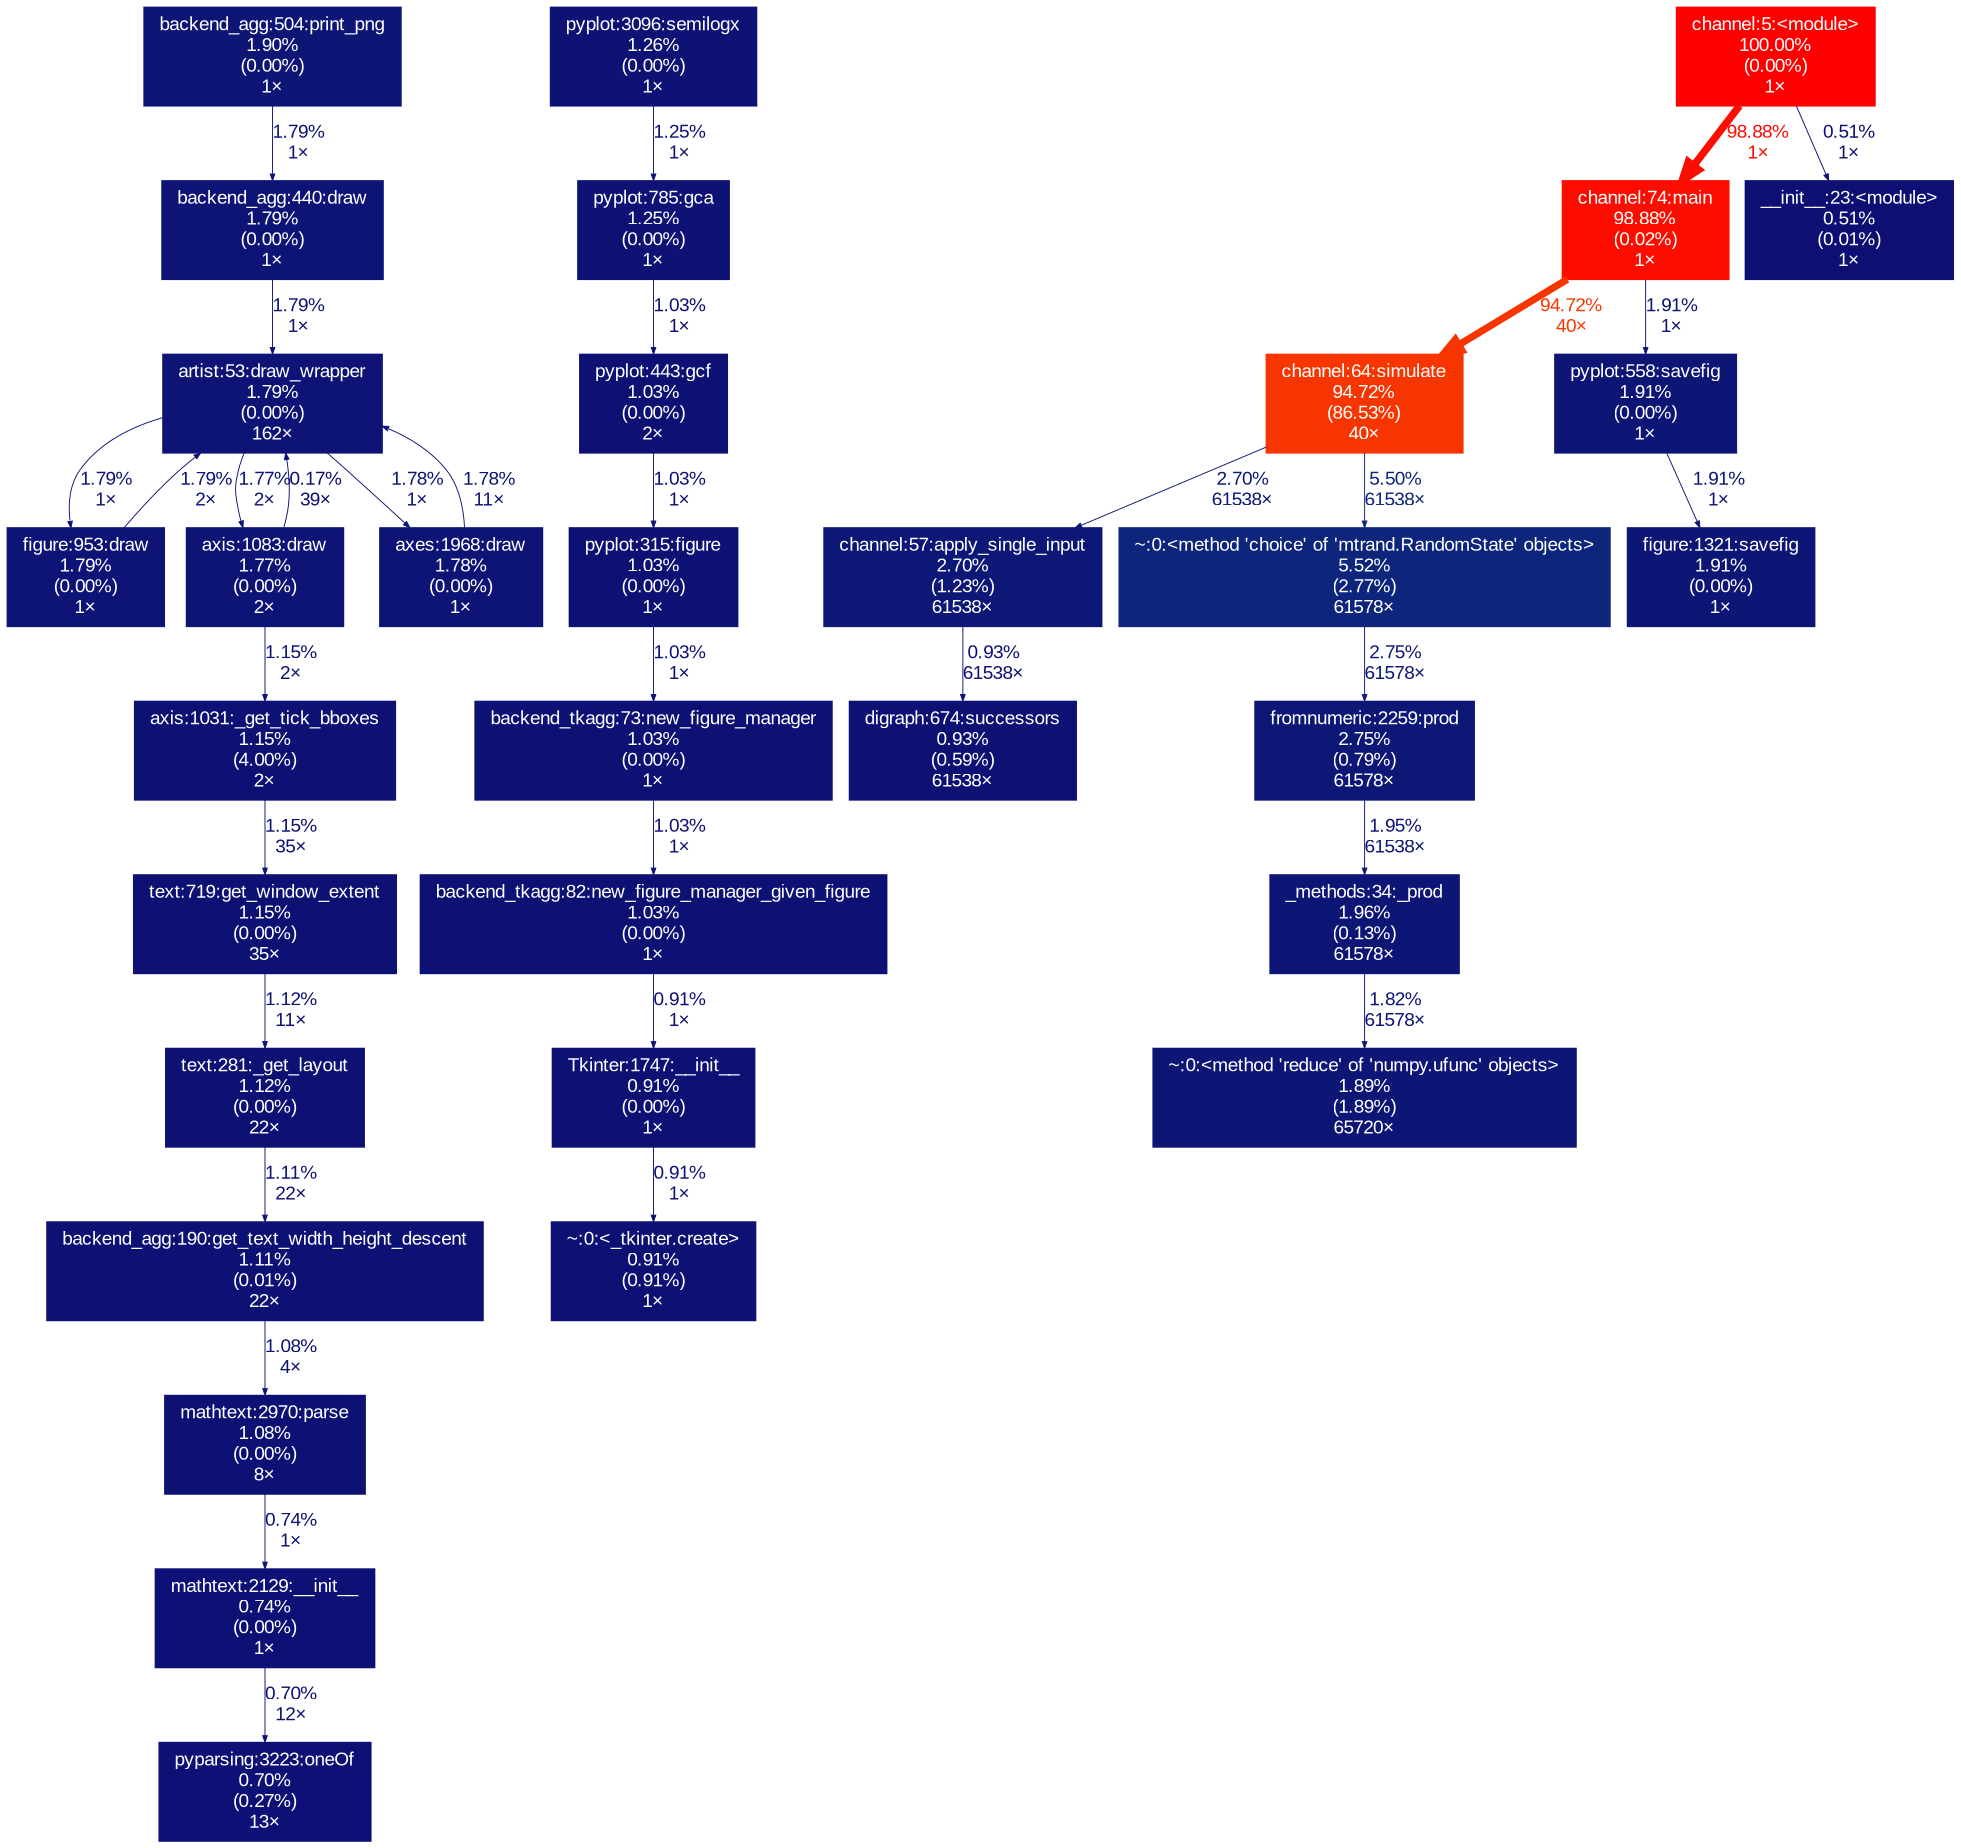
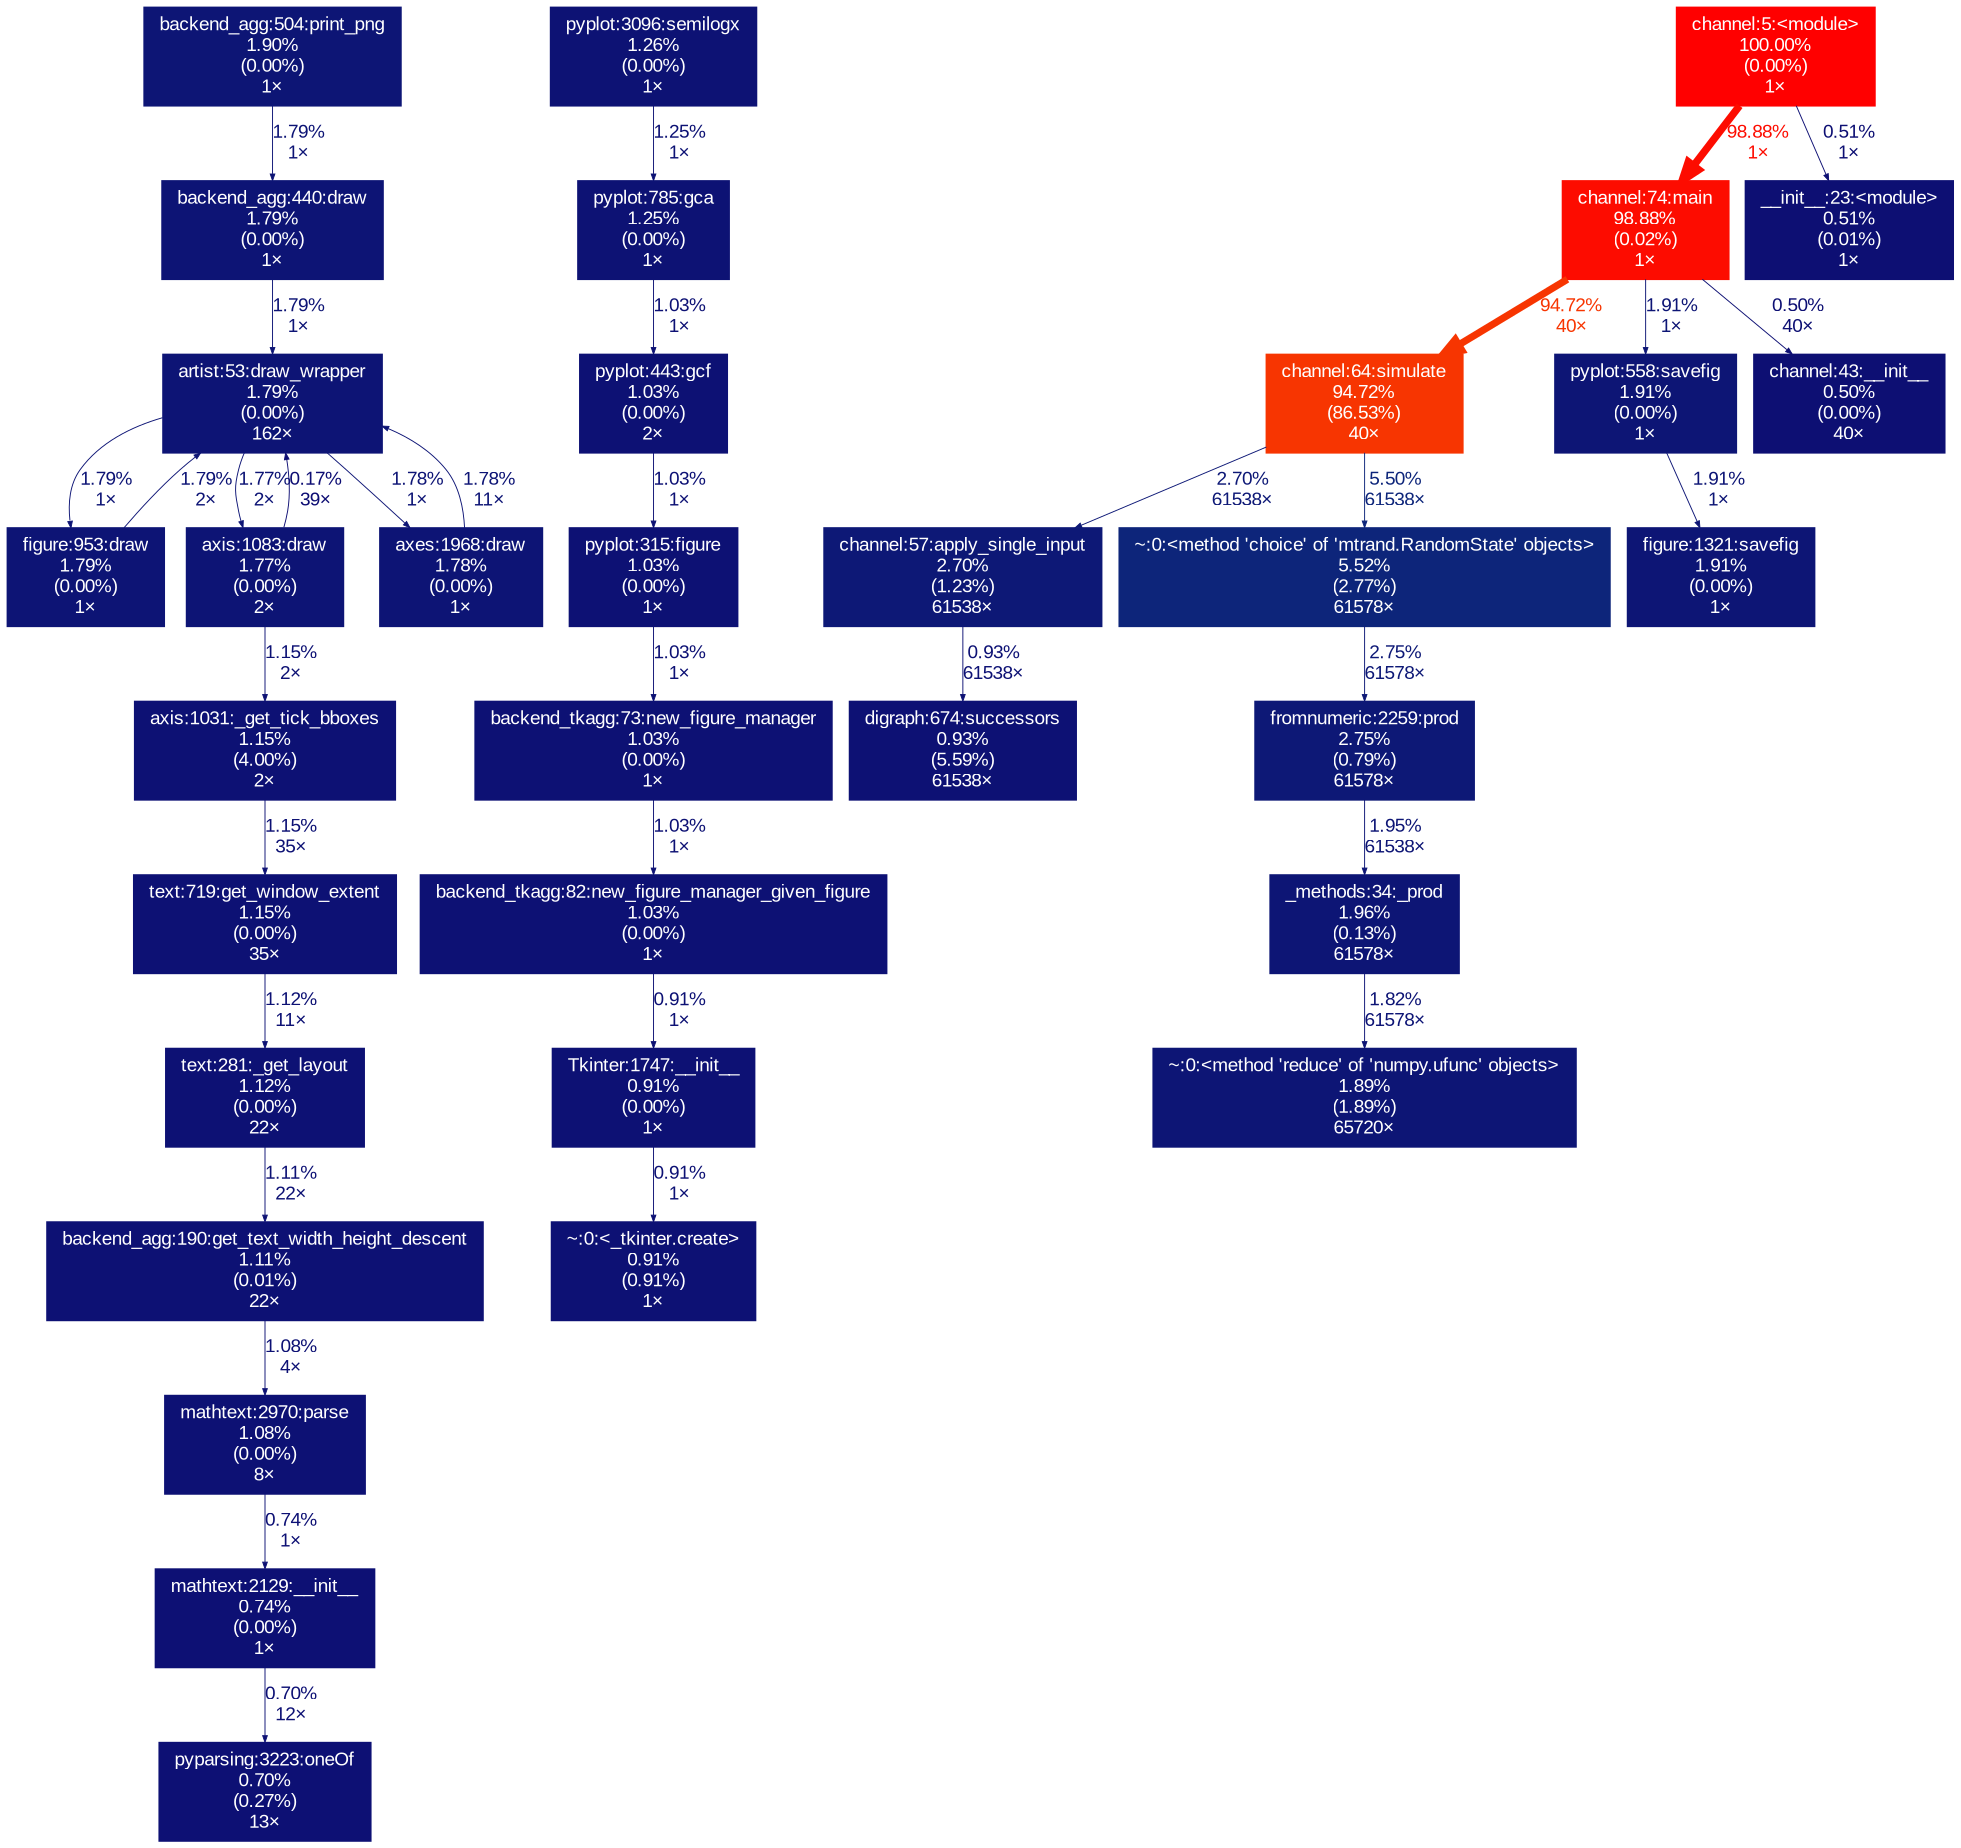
none -> (1849, 404)
(963, 751) -> (963, 751)
